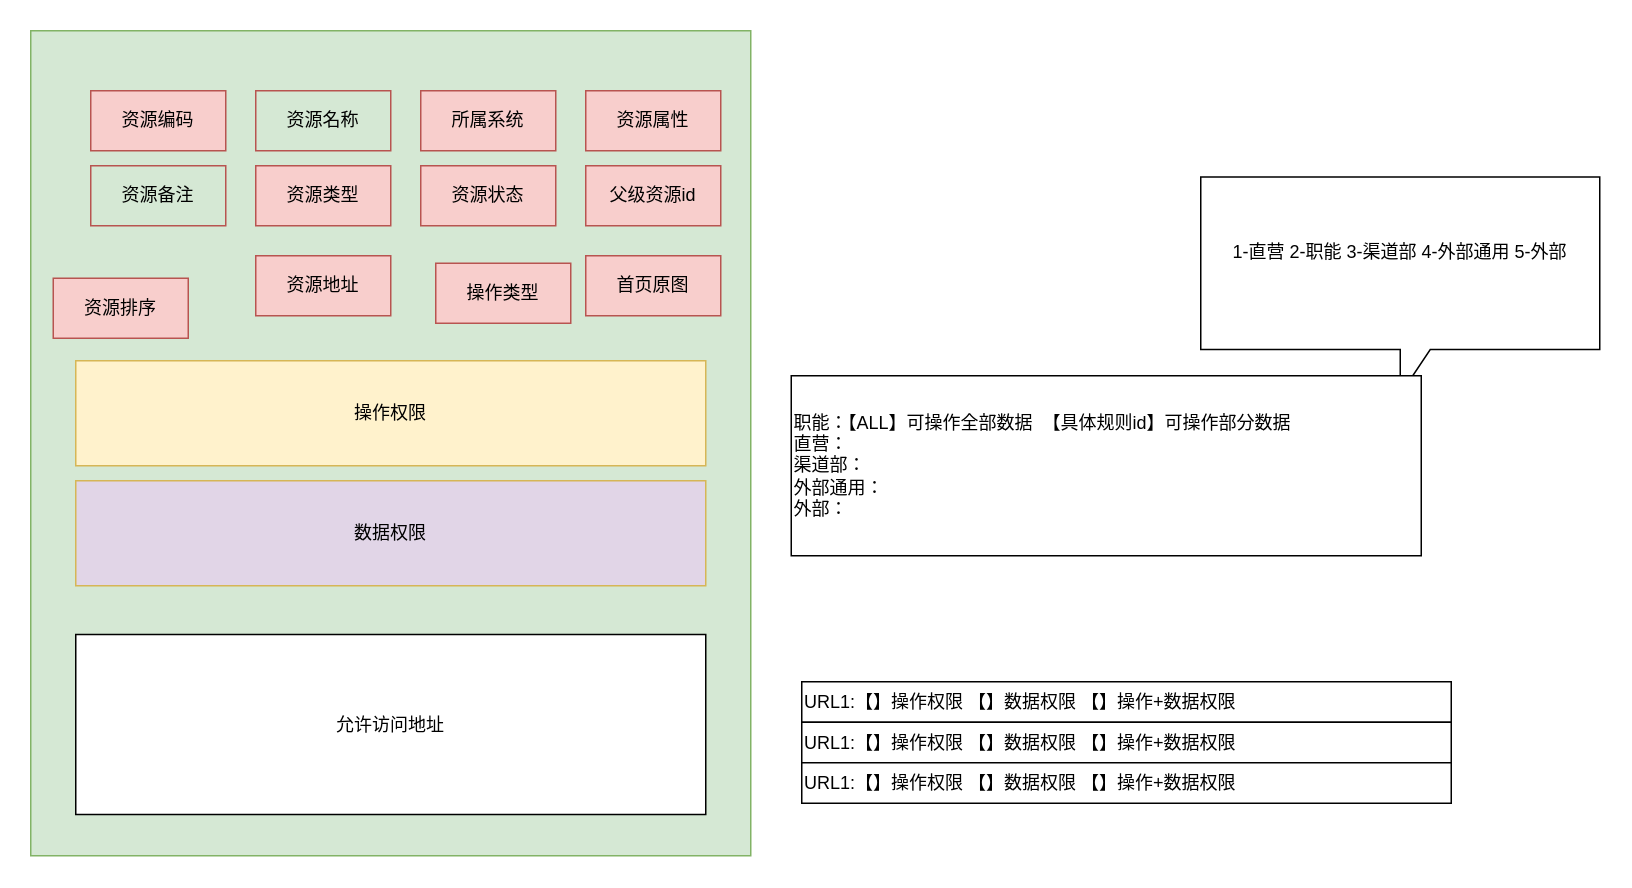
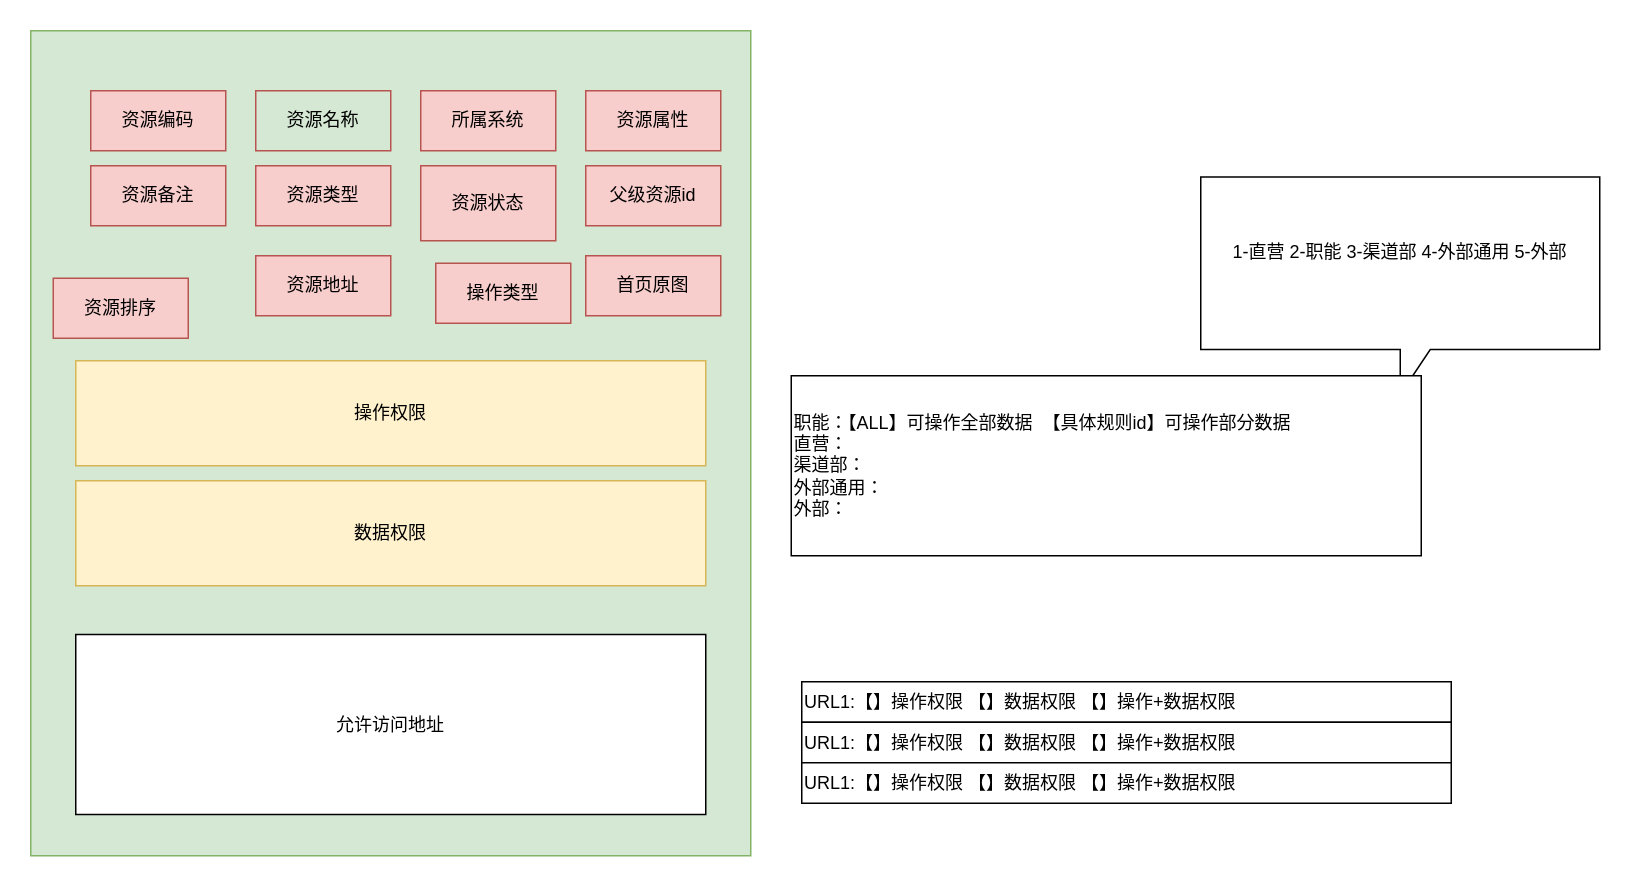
(158, 196) -> (158, 196)
(488, 196) -> (488, 203)
(391, 533) -> (391, 533)
